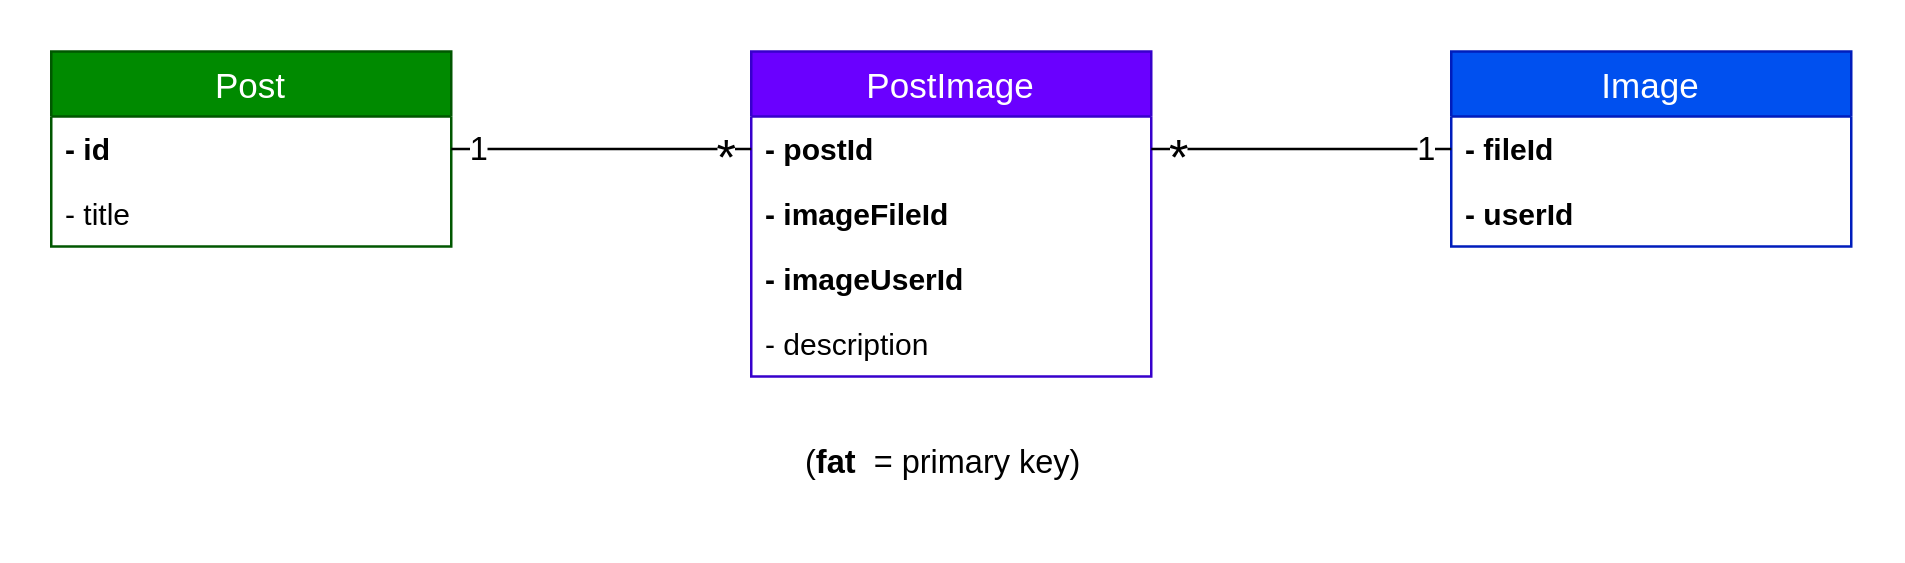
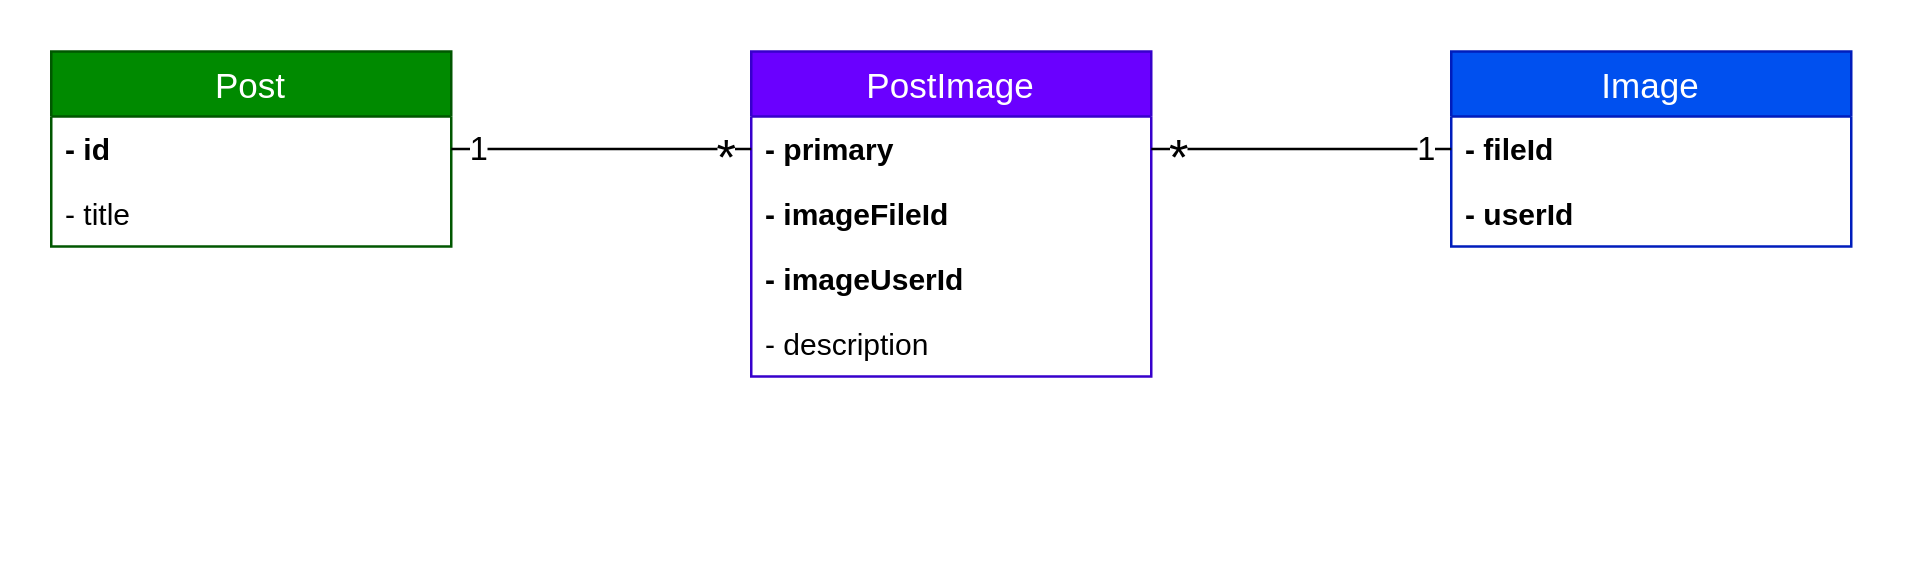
(828, 150) -> (833, 150)
(951, 468) -> none
